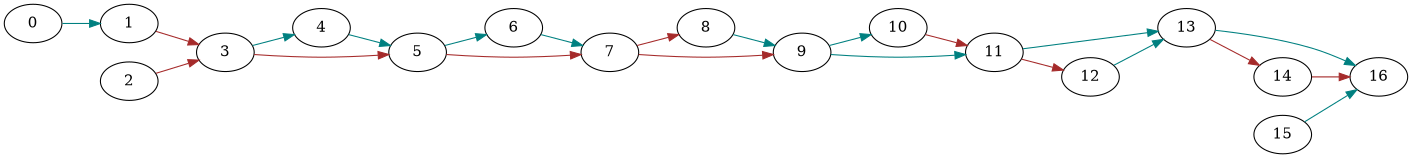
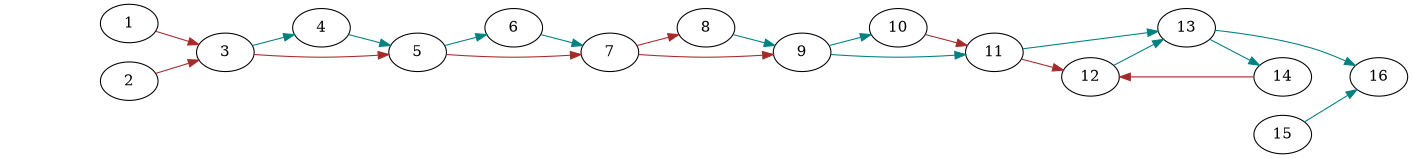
(33, 23) -> none
(1230, 50) -> (1230, 50)
(1326, 77) -> (1192, 77)
